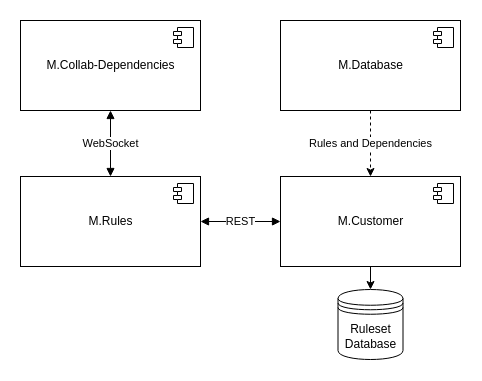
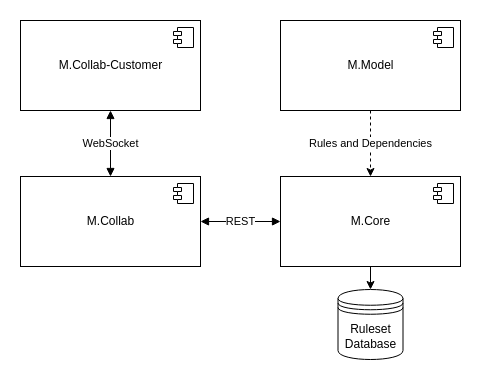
(111, 66) -> (111, 66)
(371, 66) -> (371, 66)
(111, 222) -> (111, 222)
(371, 222) -> (371, 222)
